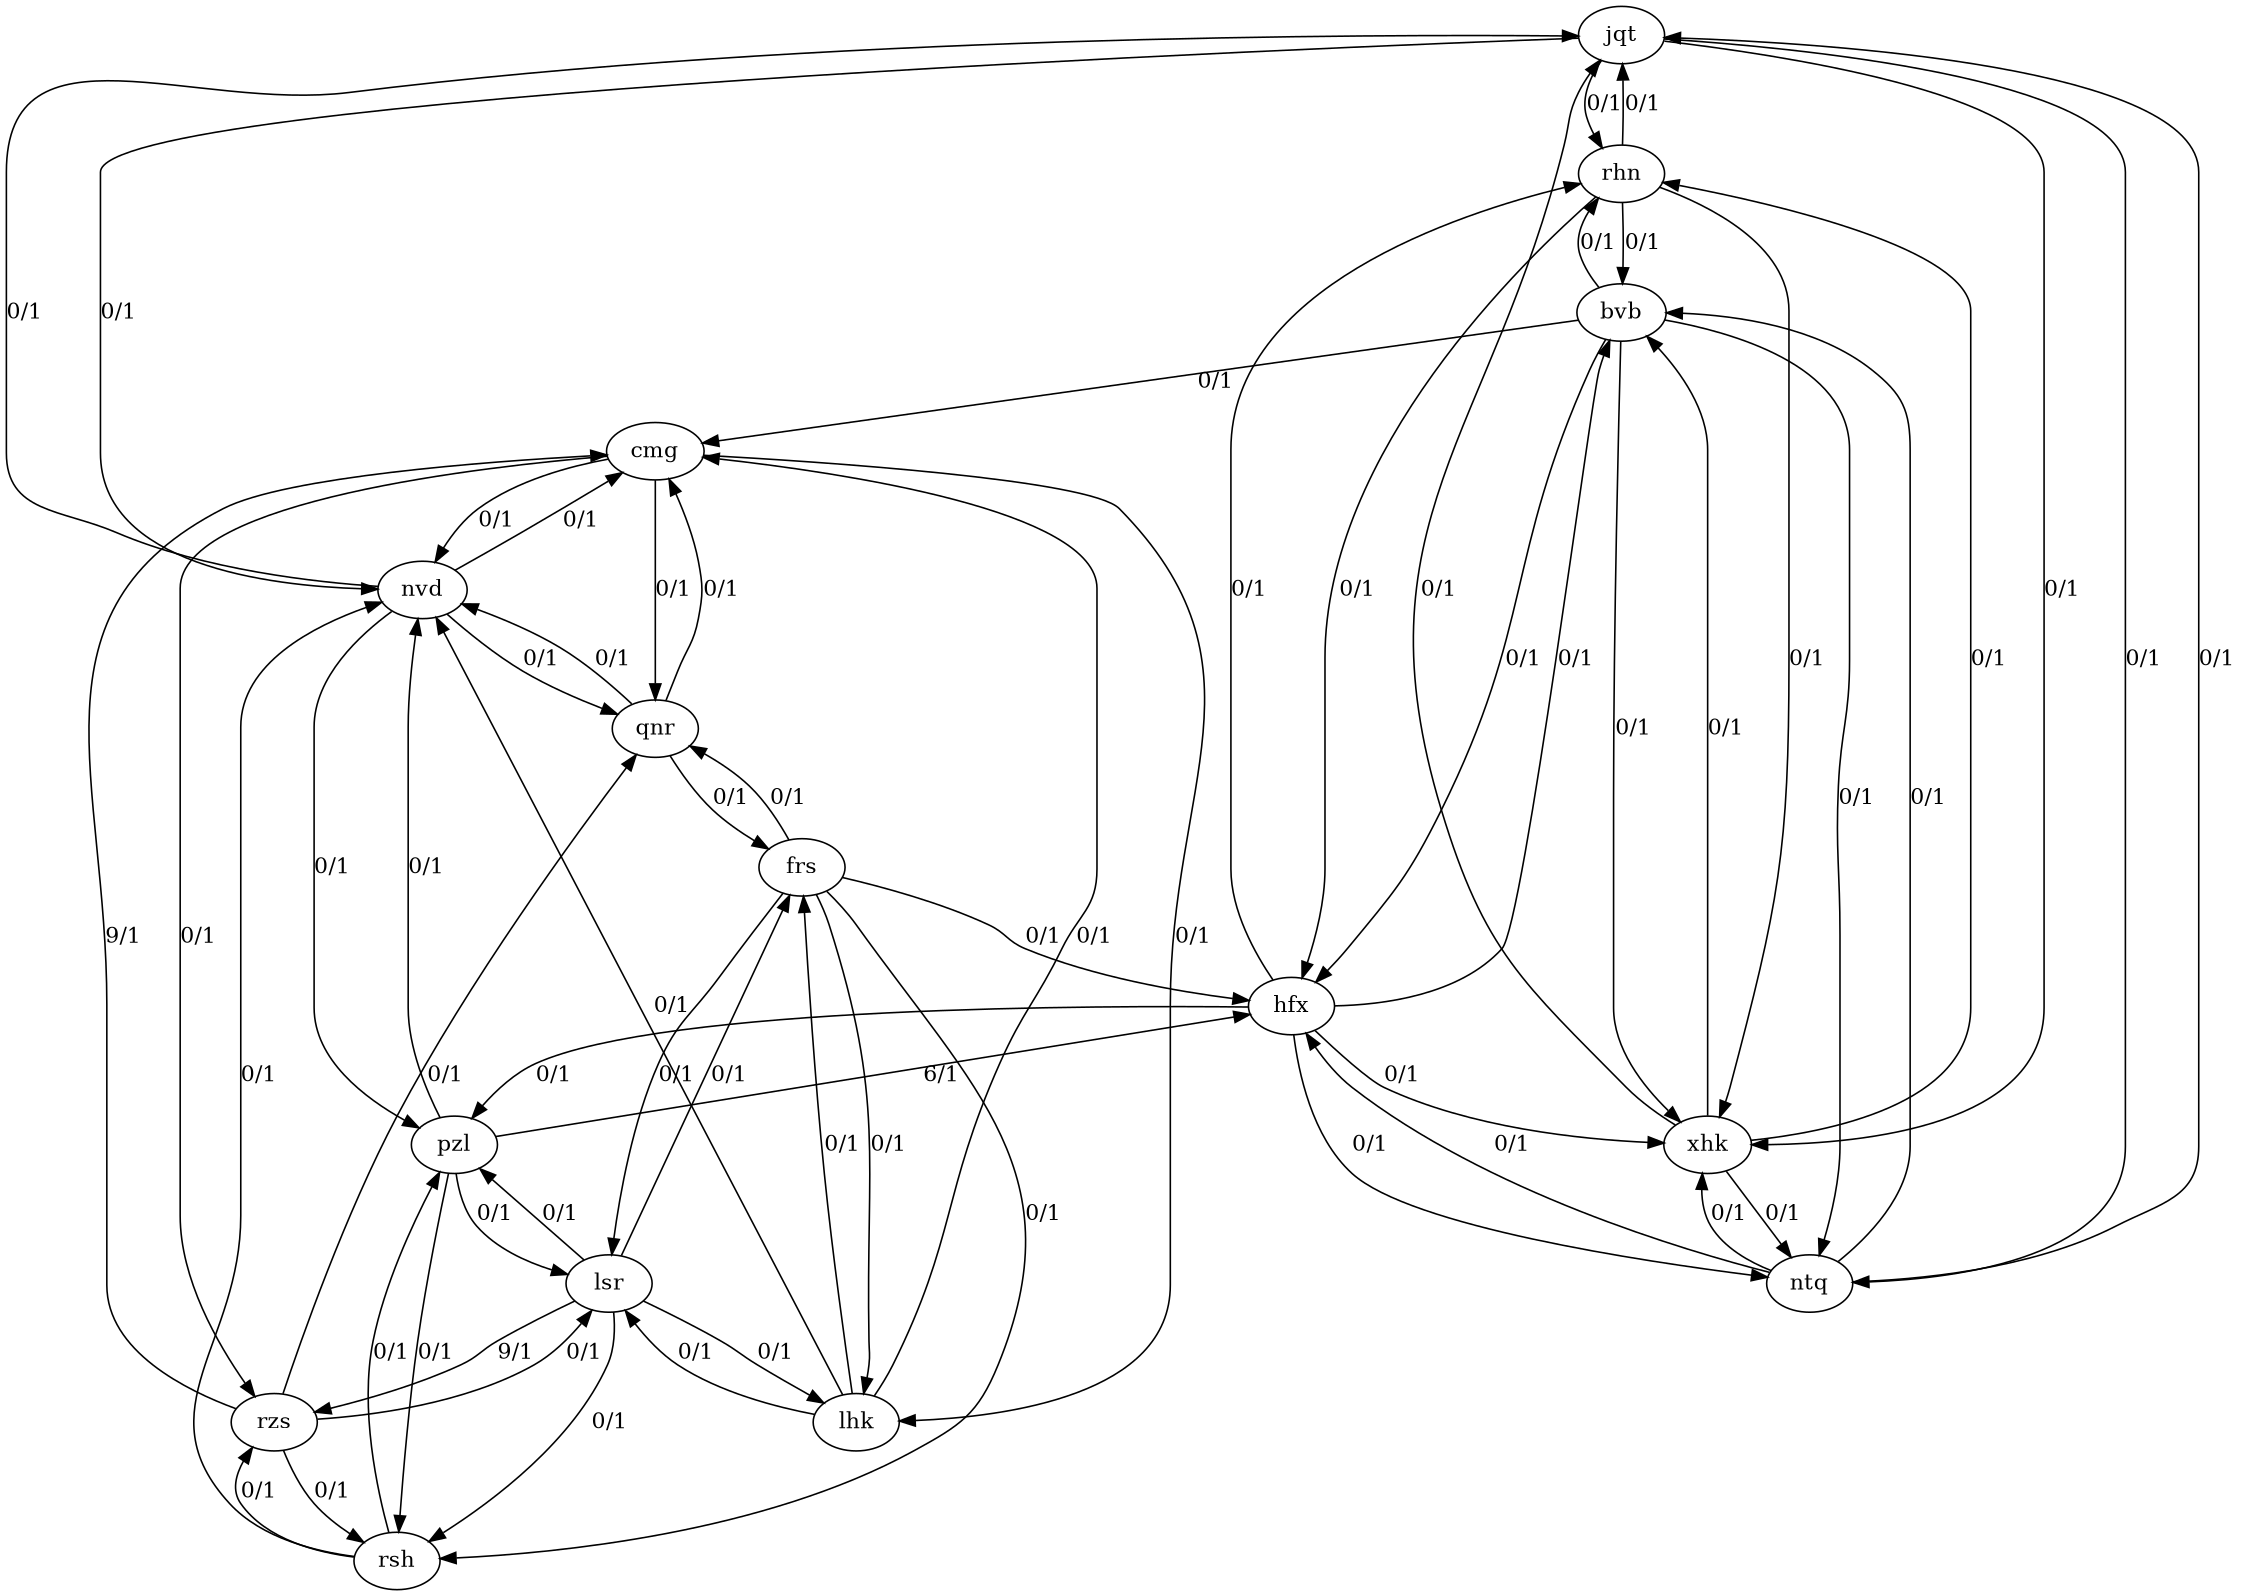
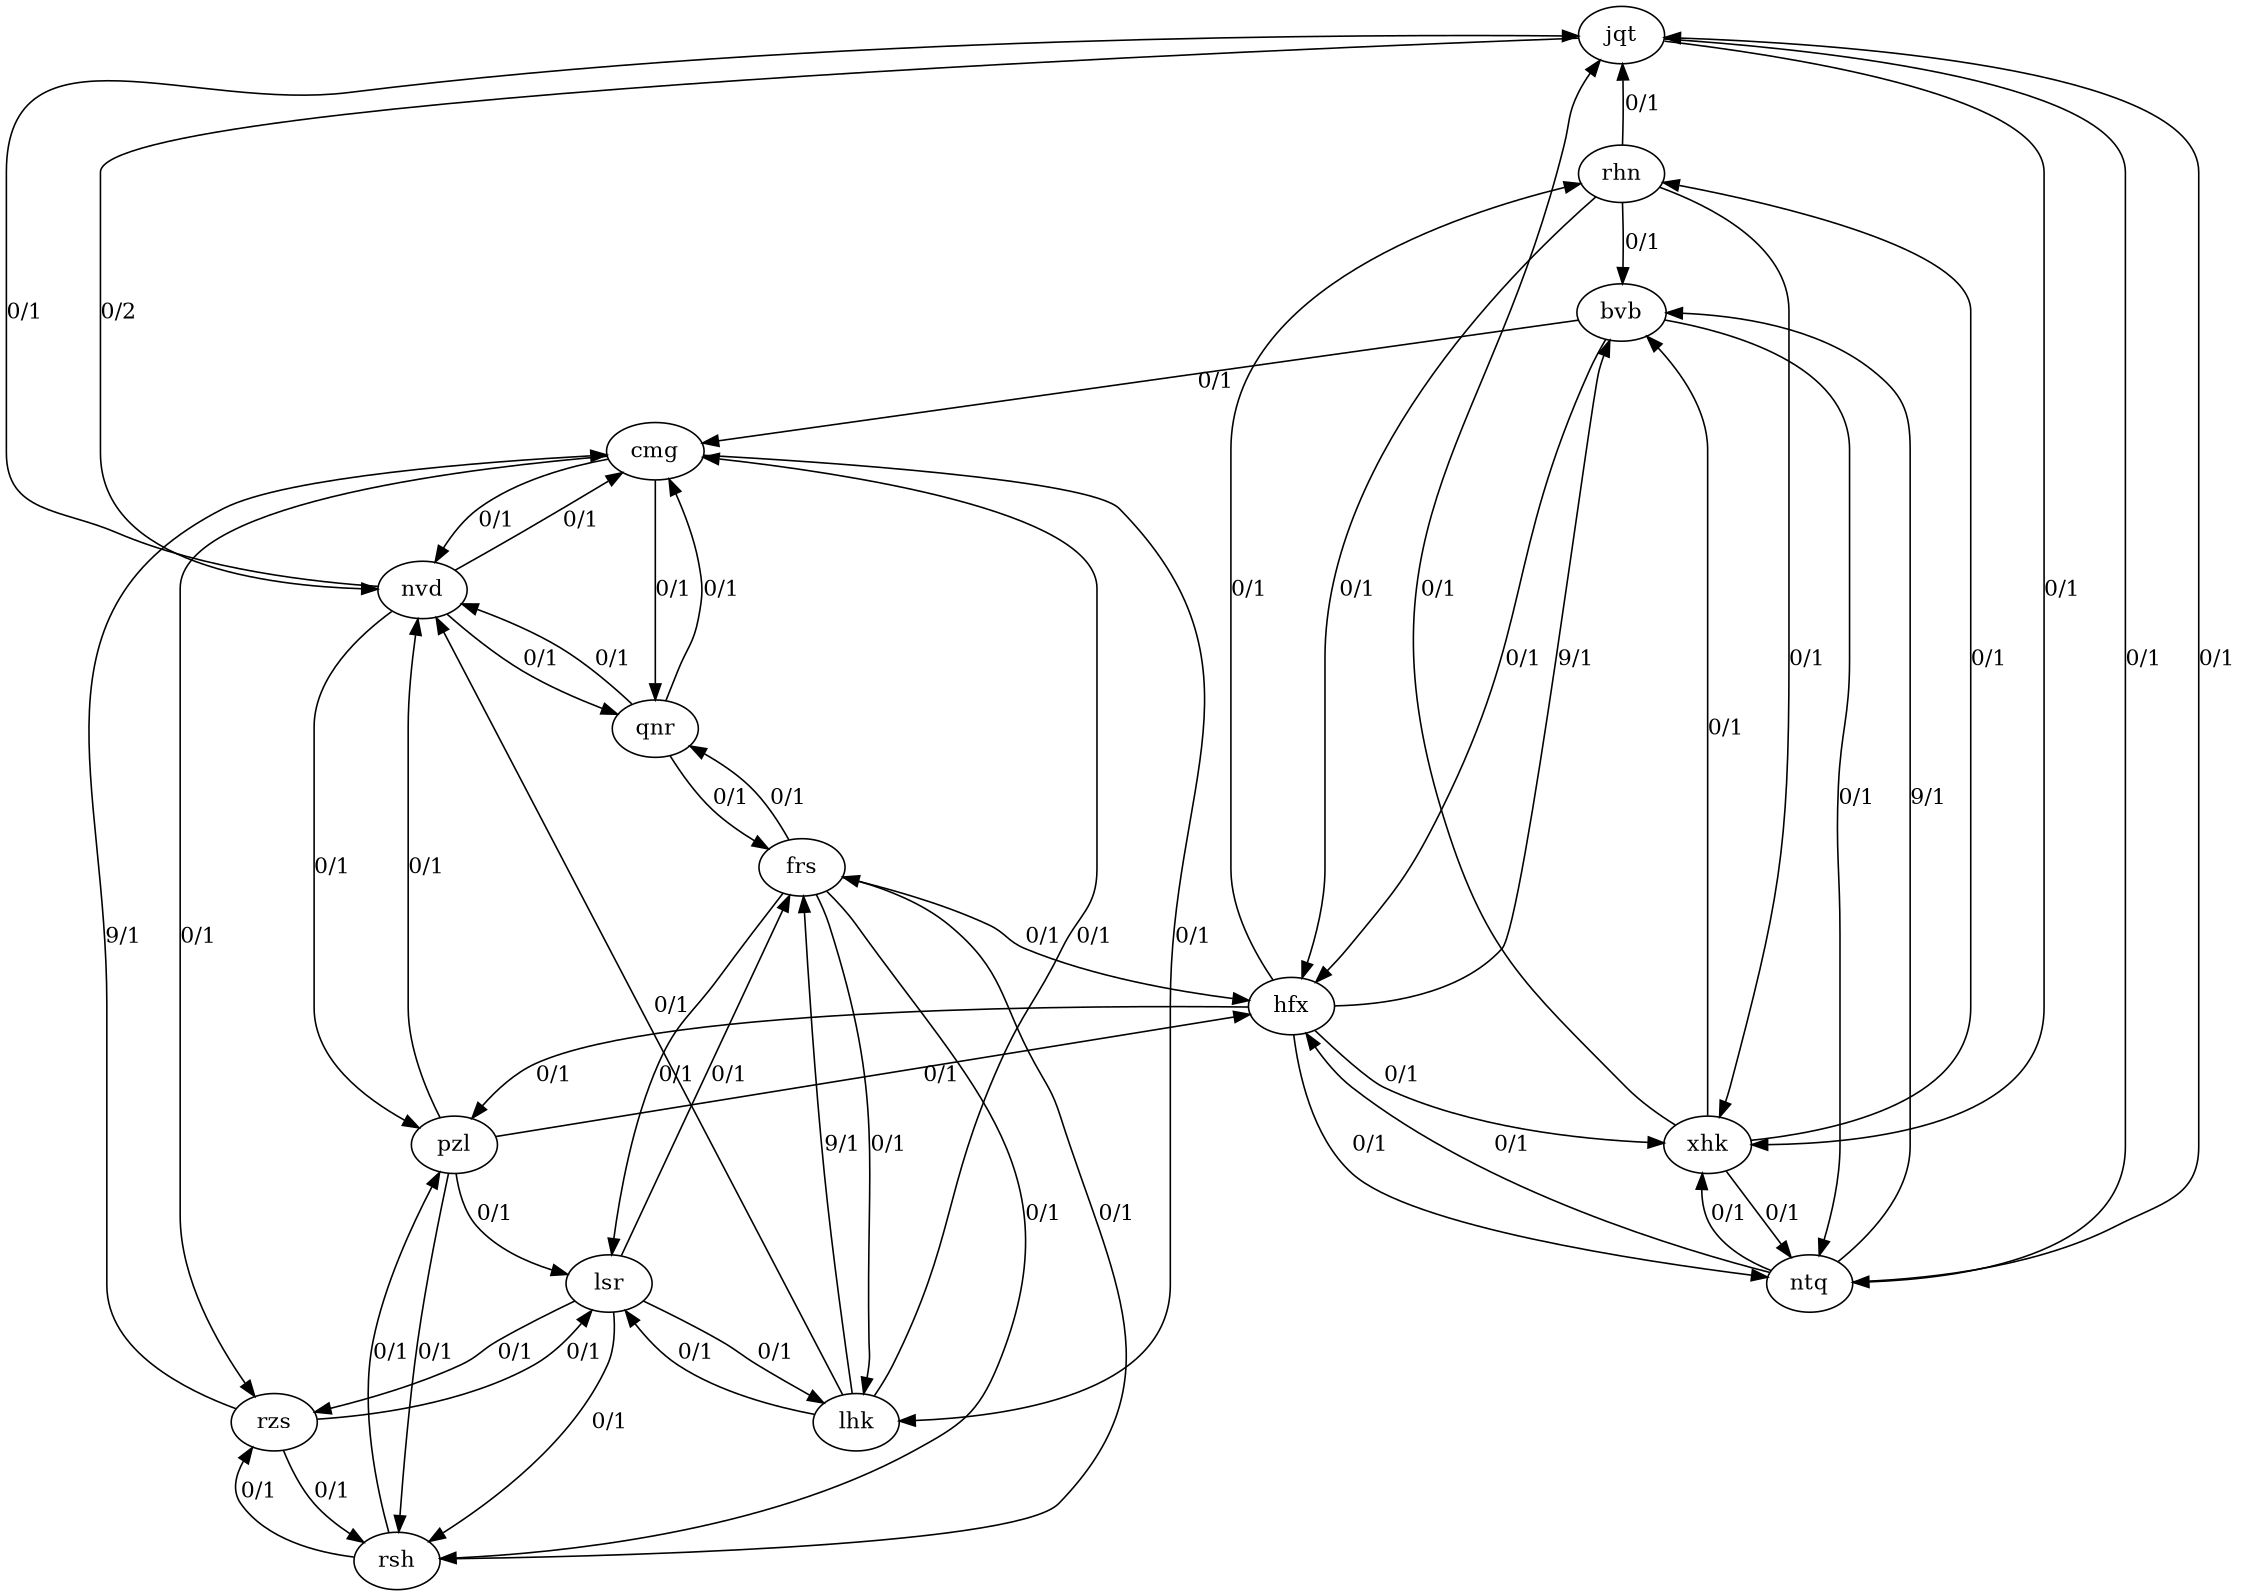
(1585, 102) -> none
(1579, 251) -> none
(119, 313) -> (119, 313)
(1576, 659) -> (1576, 659)
(1614, 734) -> none
(1928, 798) -> (1928, 798)
(435, 1049) -> none
(942, 1075) -> (942, 1075)
(241, 1100) -> (1095, 1458)
(843, 1145) -> (843, 1145)
(538, 1220) -> none
(516, 1353) -> (516, 1353)
